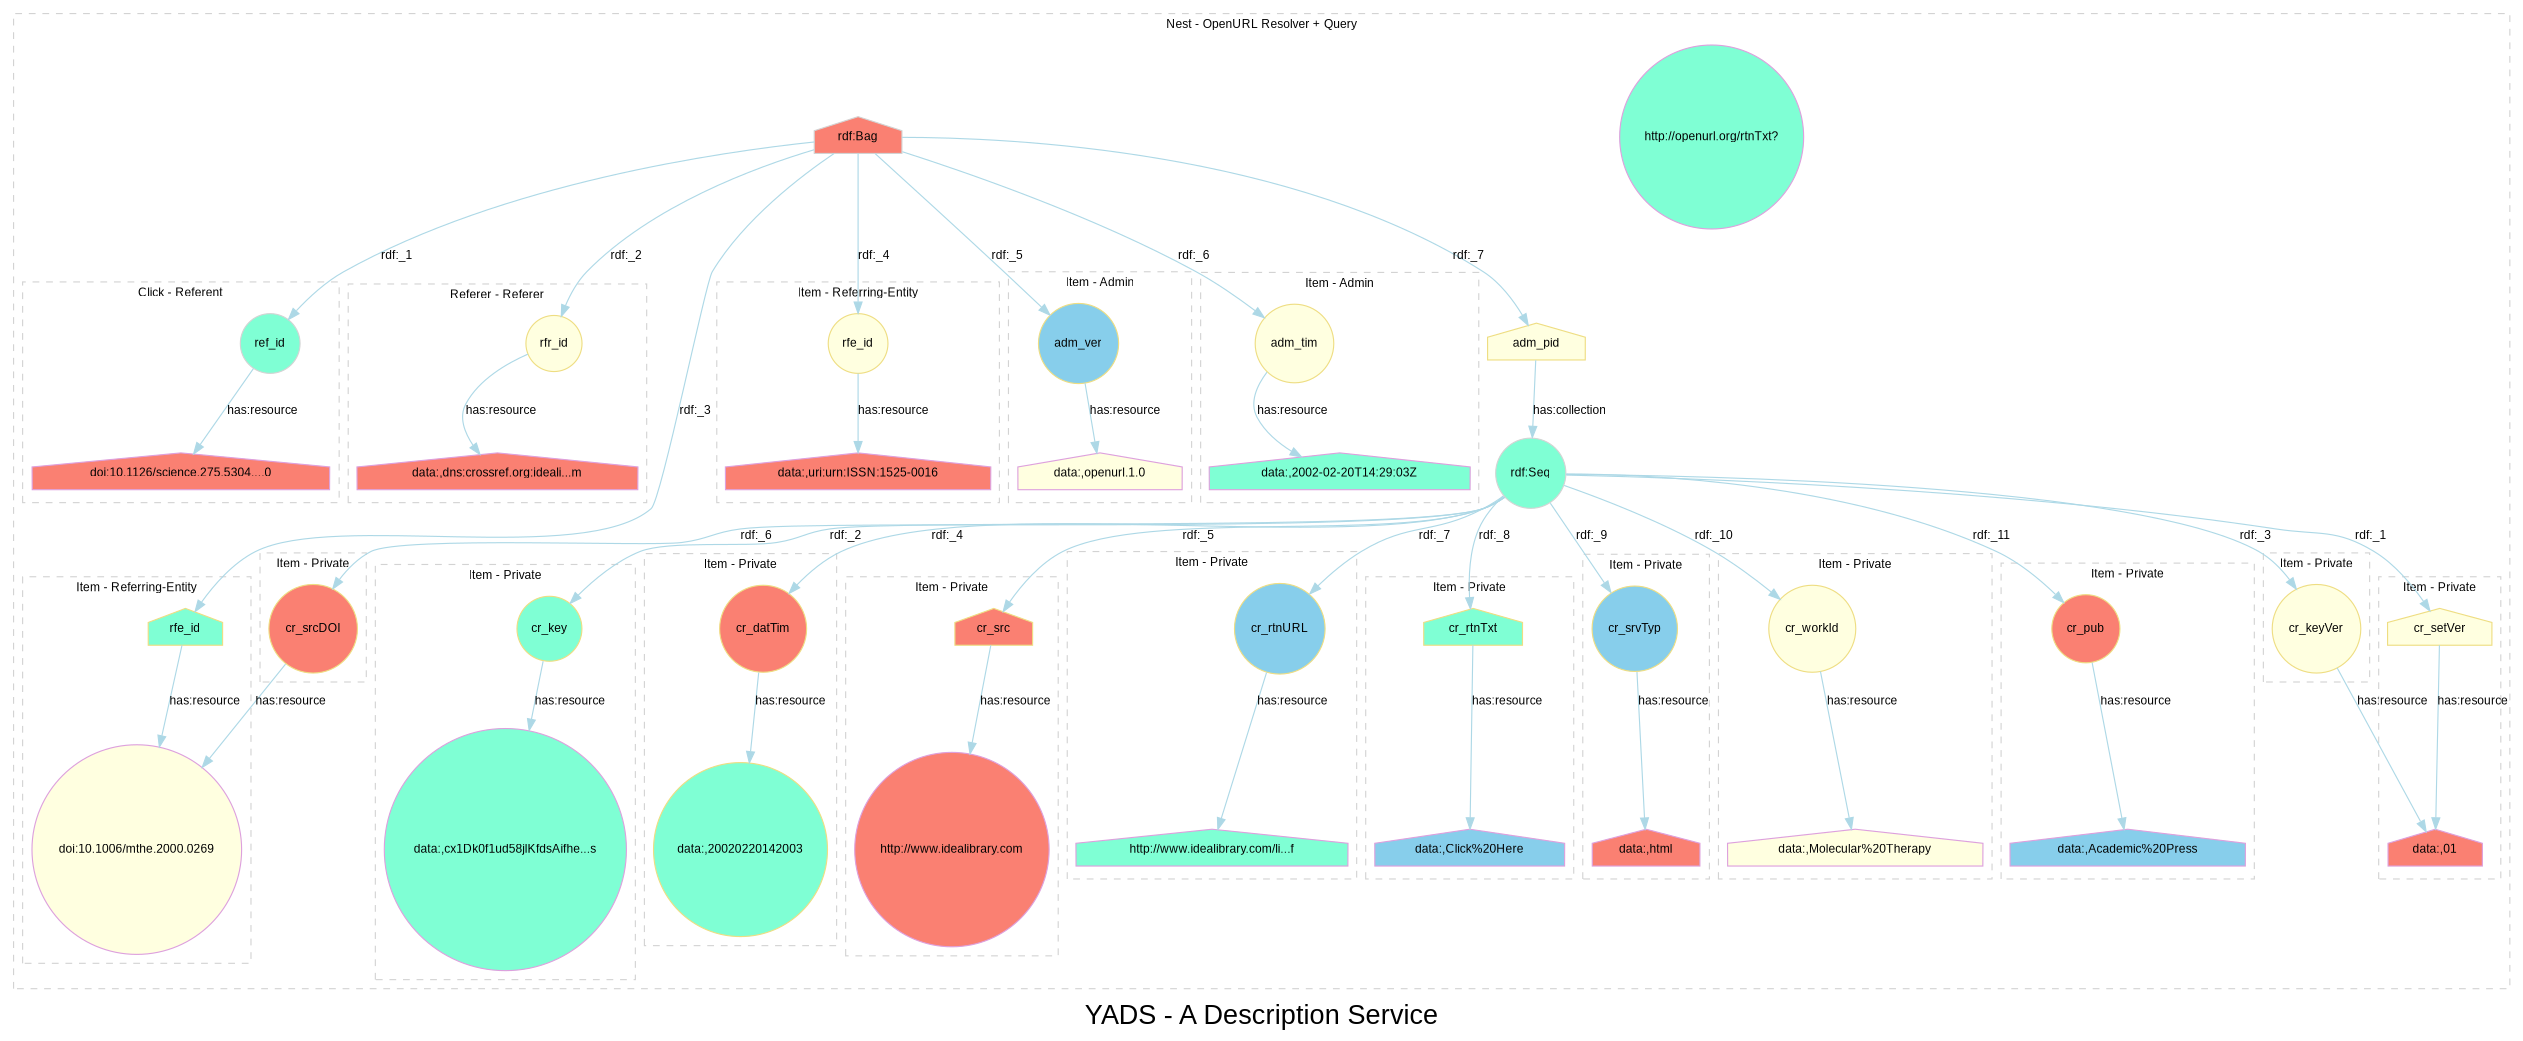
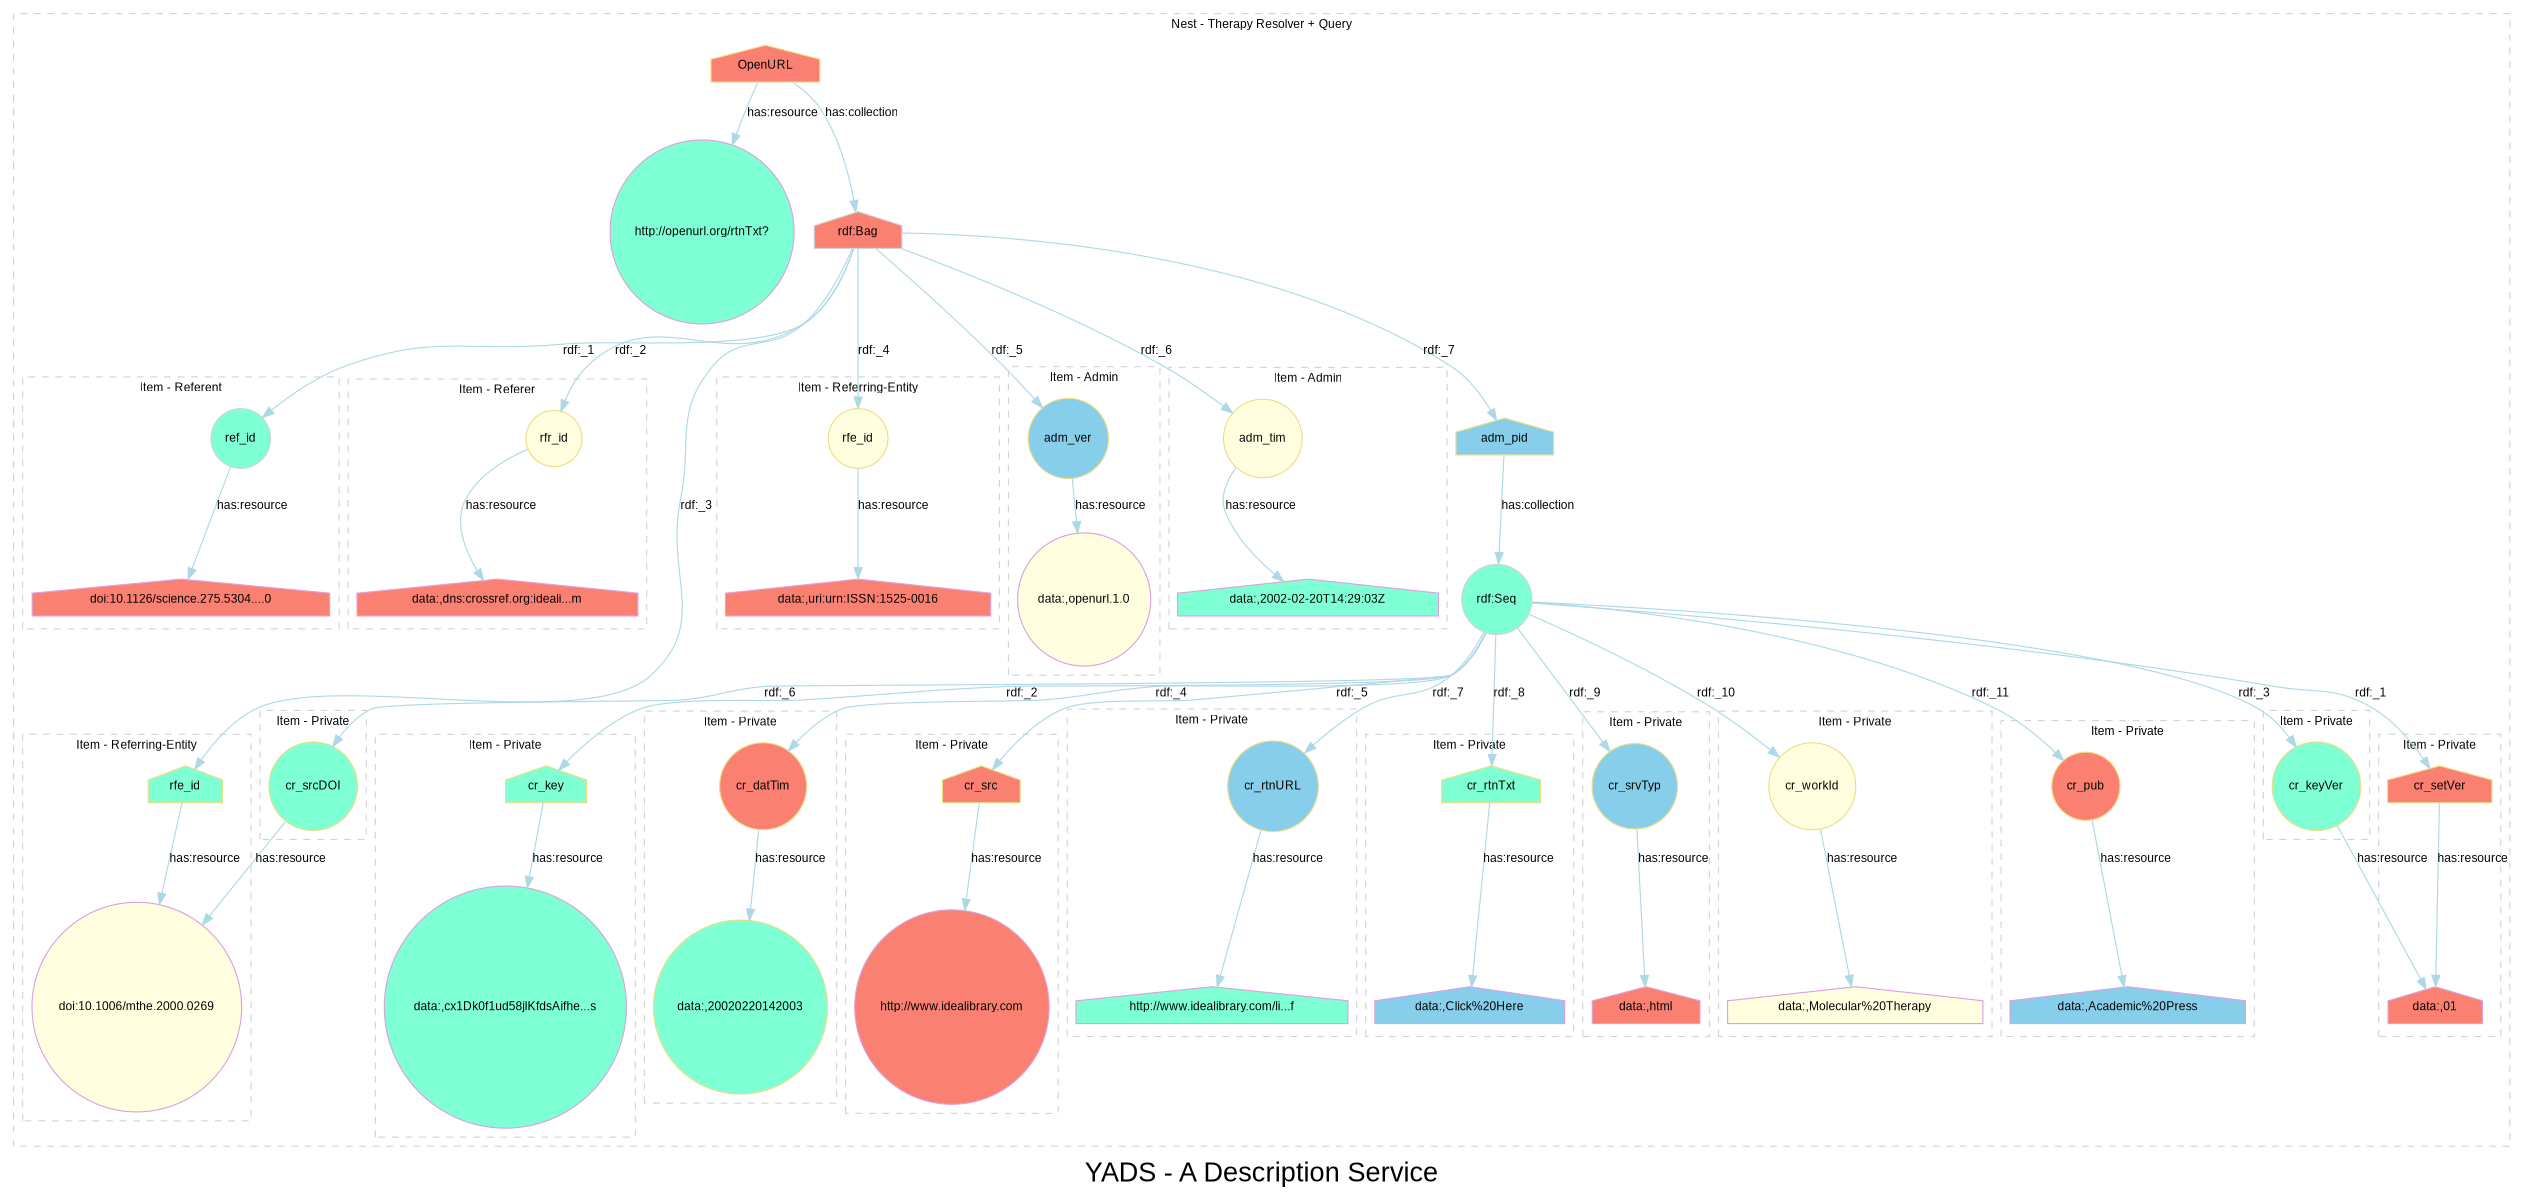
(1262, 25) -> (1262, 25)
none -> (765, 66)
(181, 293) -> (181, 388)
(497, 295) -> (497, 390)
(1536, 344) -> (1505, 438)
(1100, 473) -> (1084, 599)
(313, 629) -> (313, 786)
(549, 629) -> (546, 786)
(2317, 629) -> (2317, 786)
(2440, 629) -> (2440, 786)
